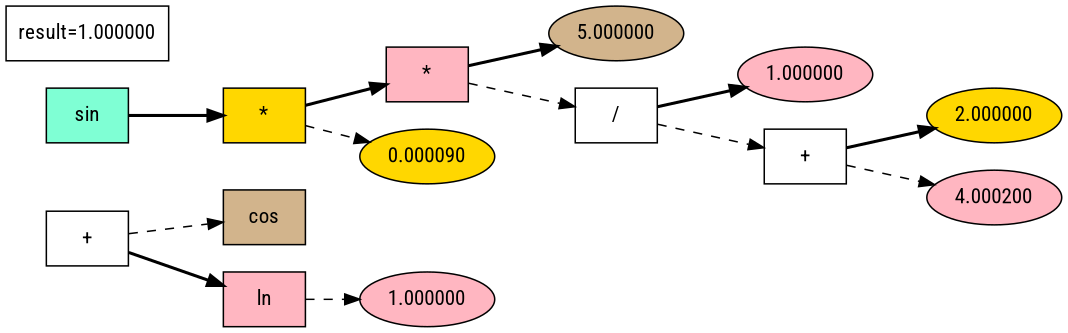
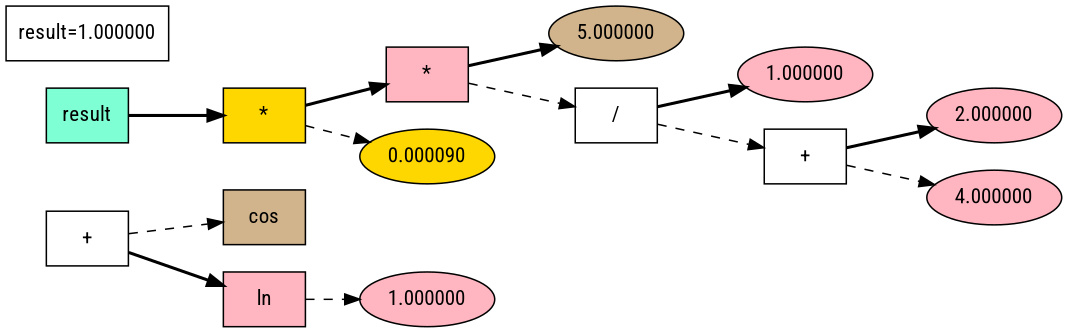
(87, 115) -> (87, 115)
(994, 115) -> (994, 115)
(994, 198) -> (994, 198)
